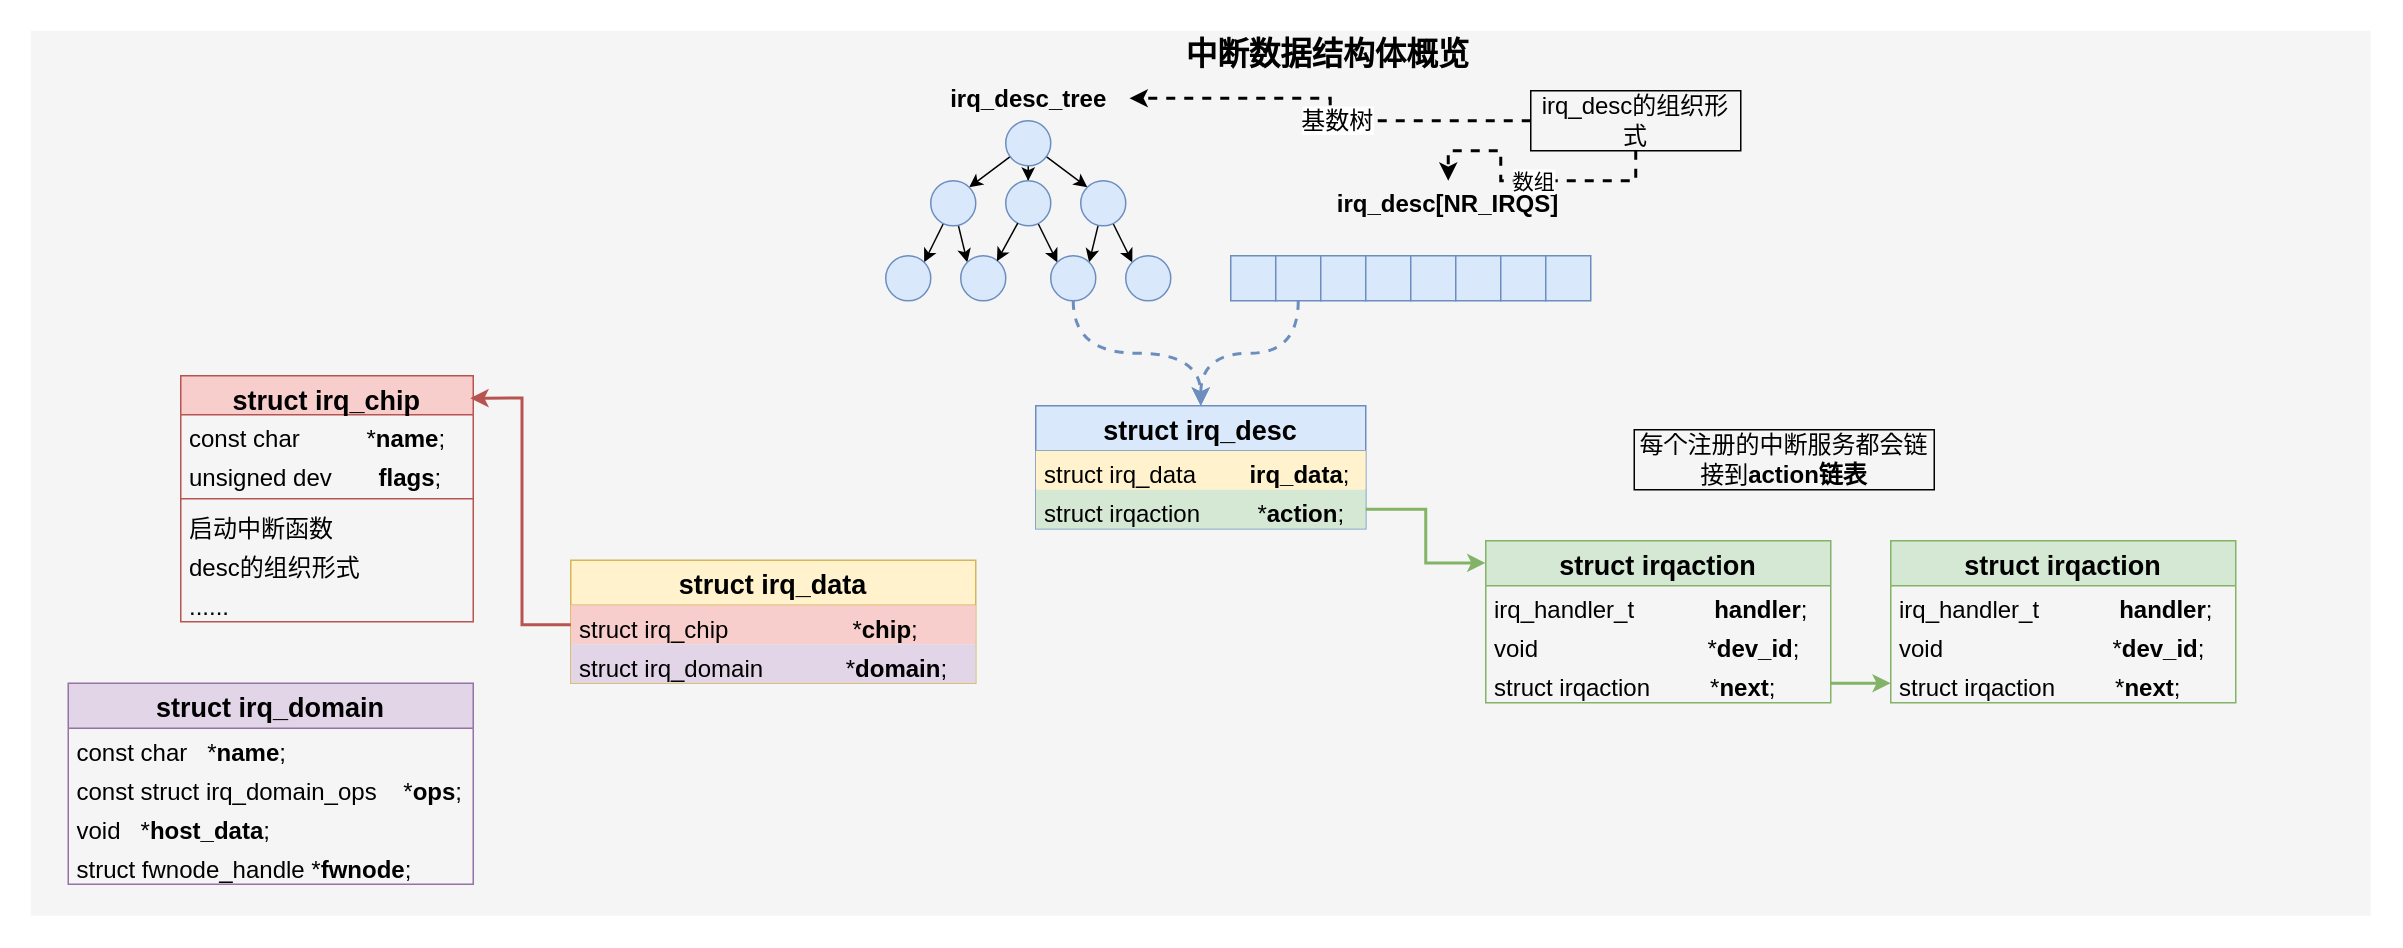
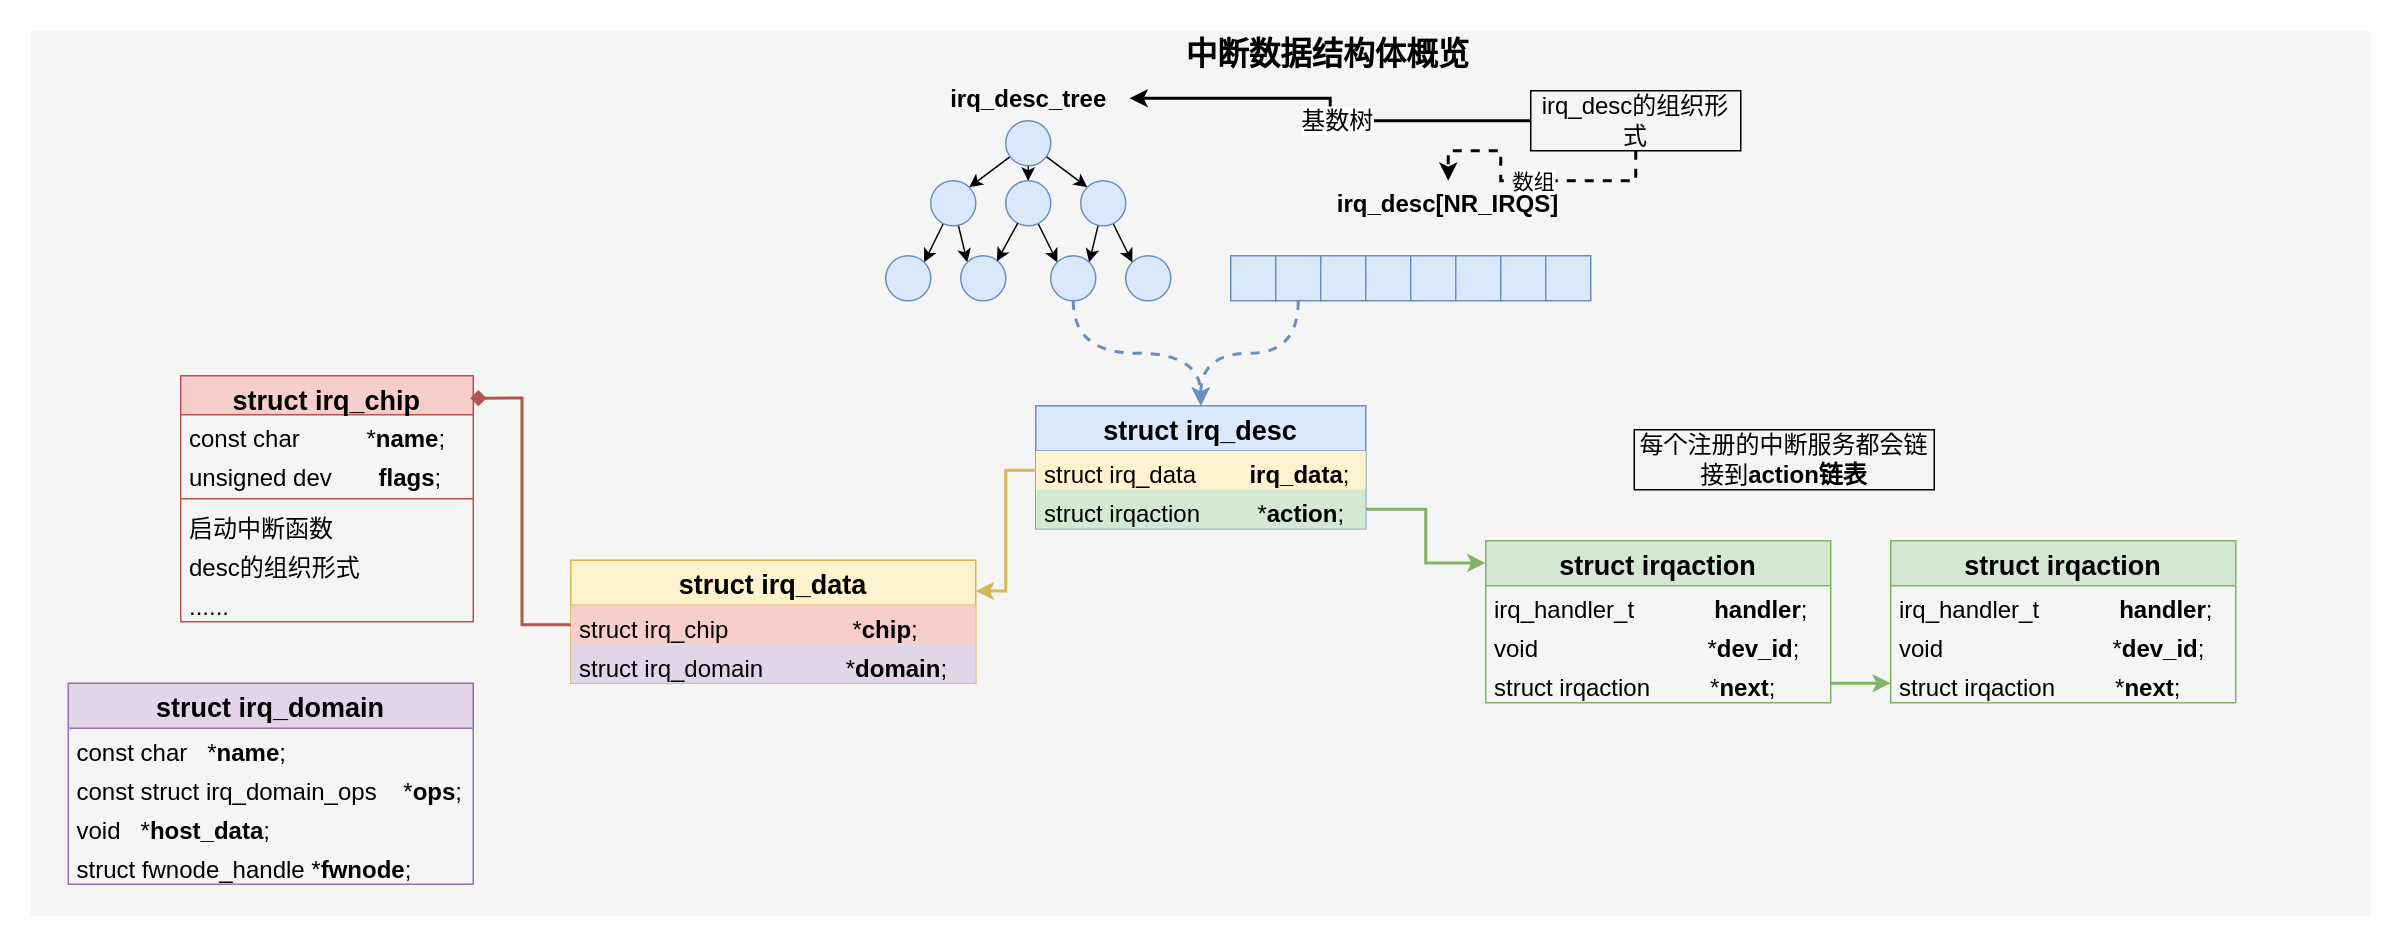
(1239, 98) -> (1239, 98)
(485, 398) -> (486, 398)
none -> (1006, 526)
